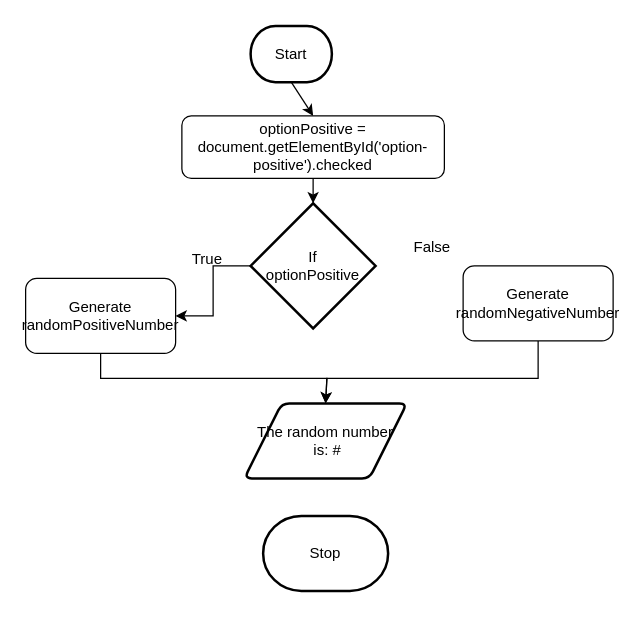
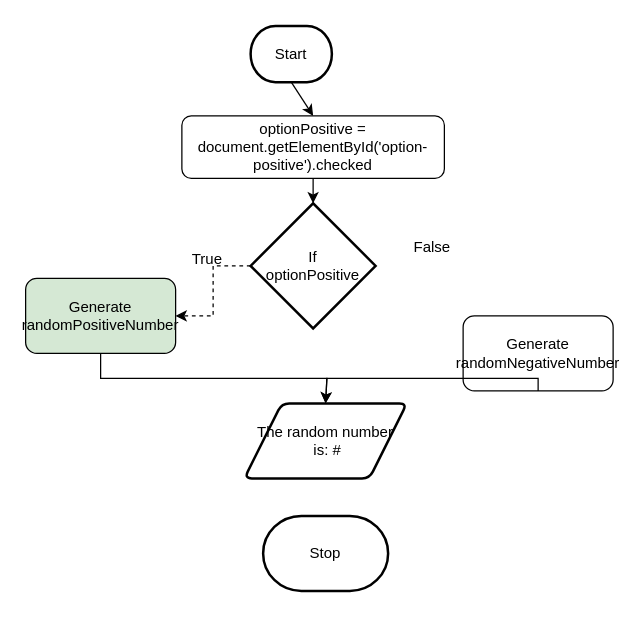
(213, 287) -> (213, 287)
(538, 303) -> (538, 353)
(101, 316) -> (101, 316)
